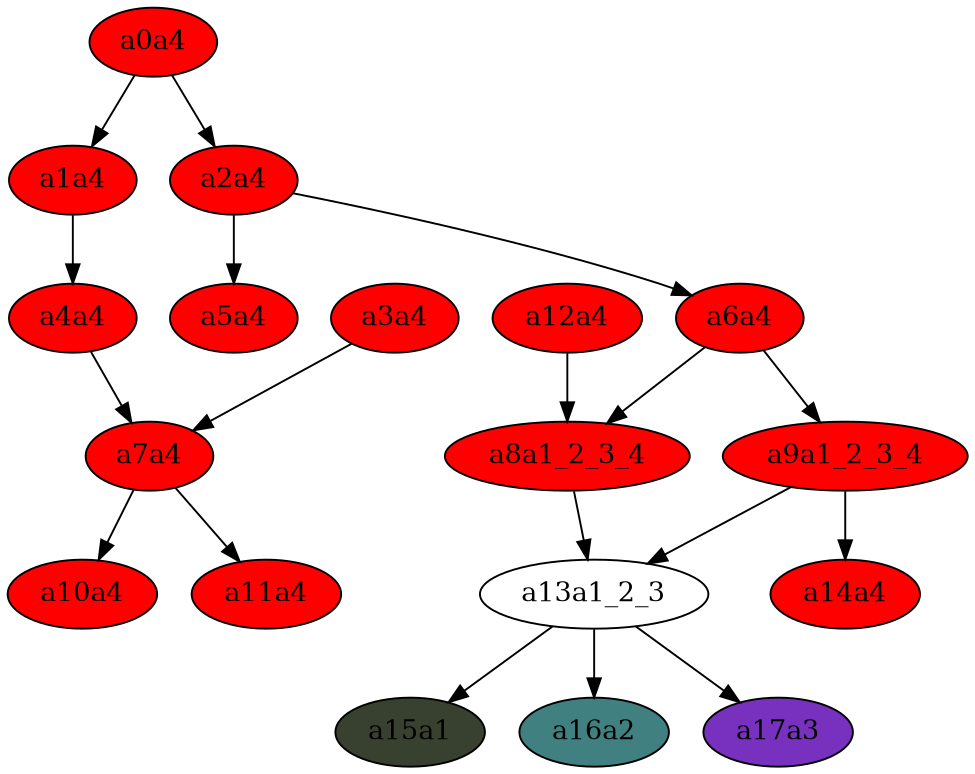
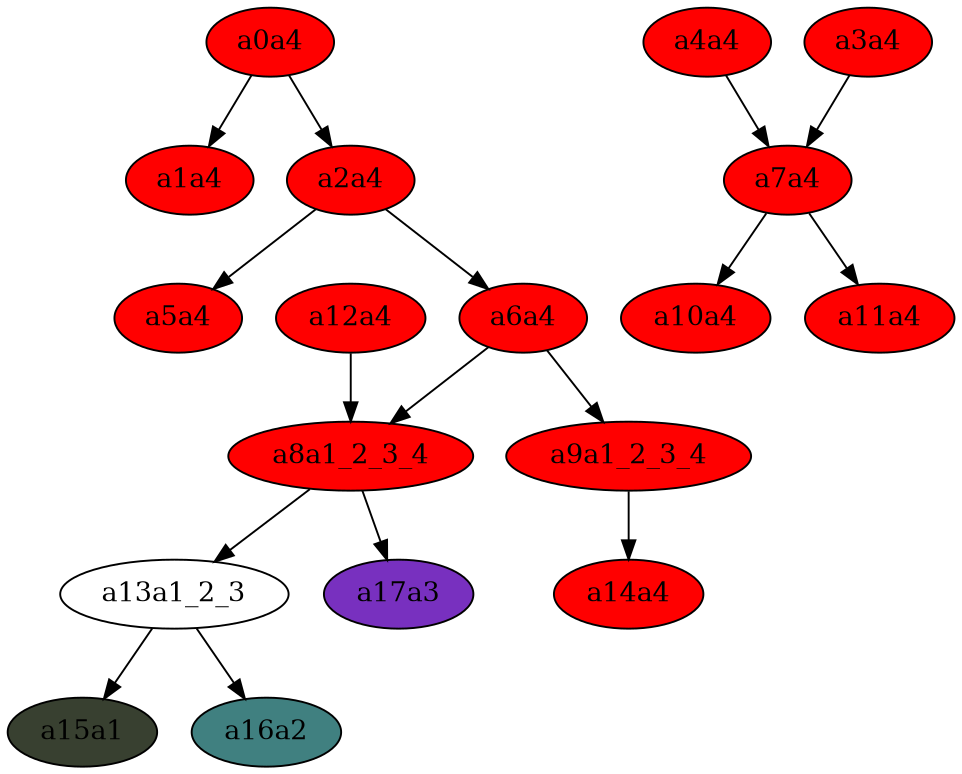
(73, 240) -> none
(728, 521) -> none
(680, 659) -> (371, 516)
